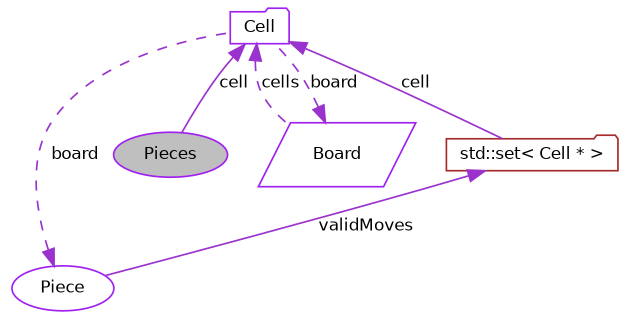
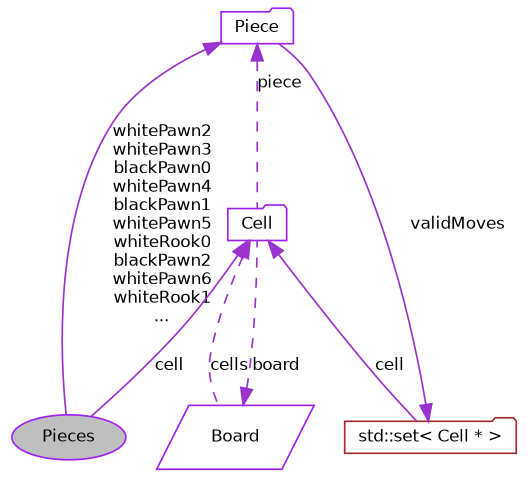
(75, 155) -> (280, 83)
none -> (78, 206)
(63, 288) -> (257, 28)
